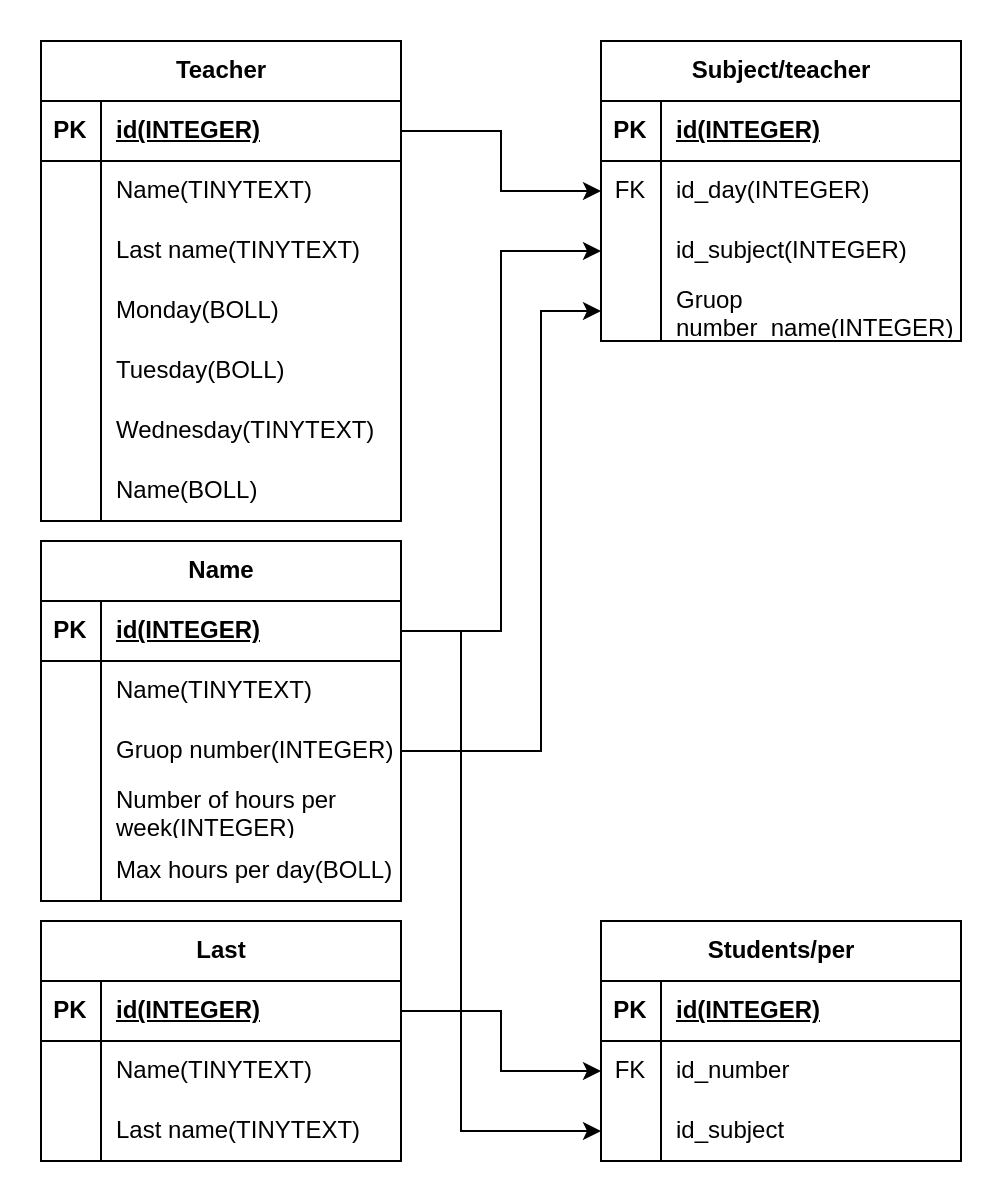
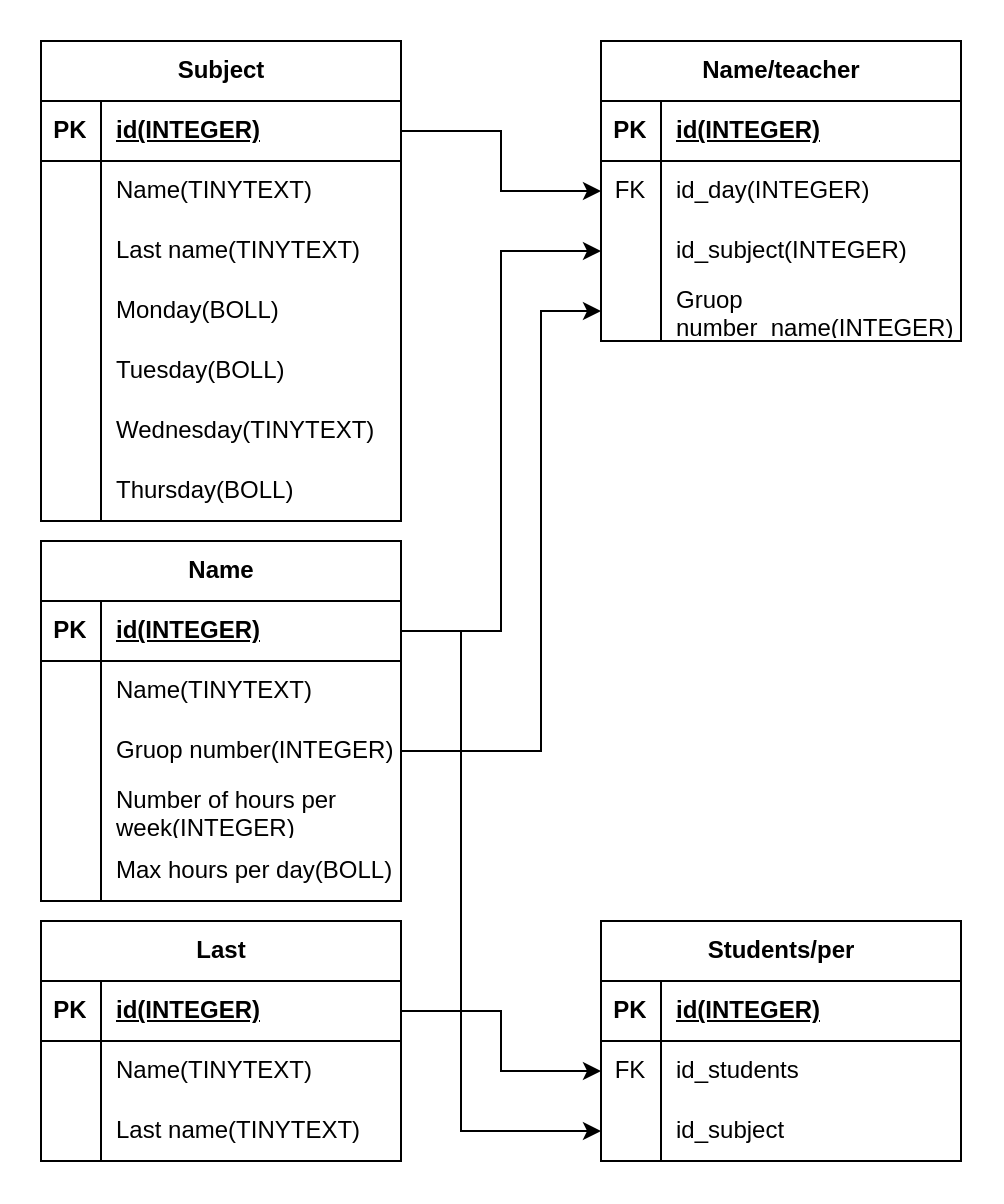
(222, 71) -> (222, 71)
(782, 71) -> (782, 71)
(184, 491) -> (211, 491)
(734, 1071) -> (748, 1071)
